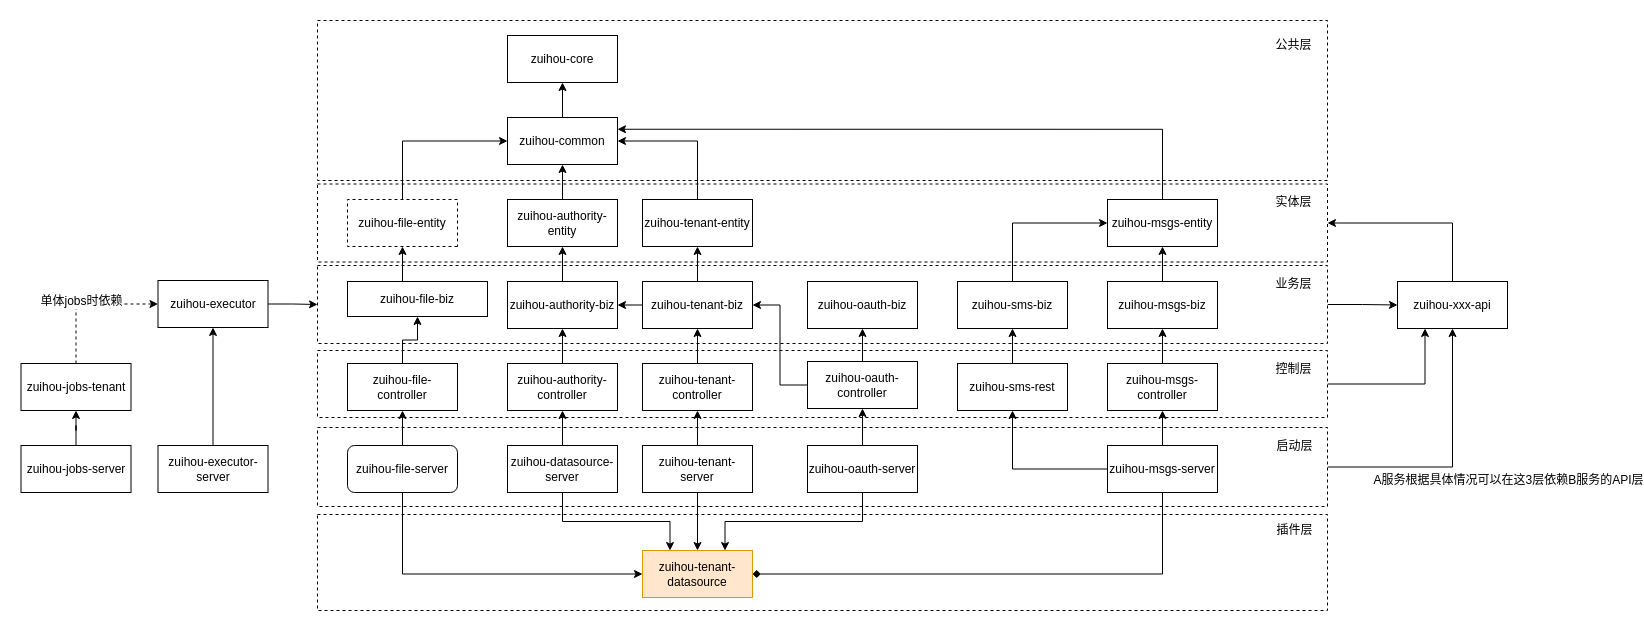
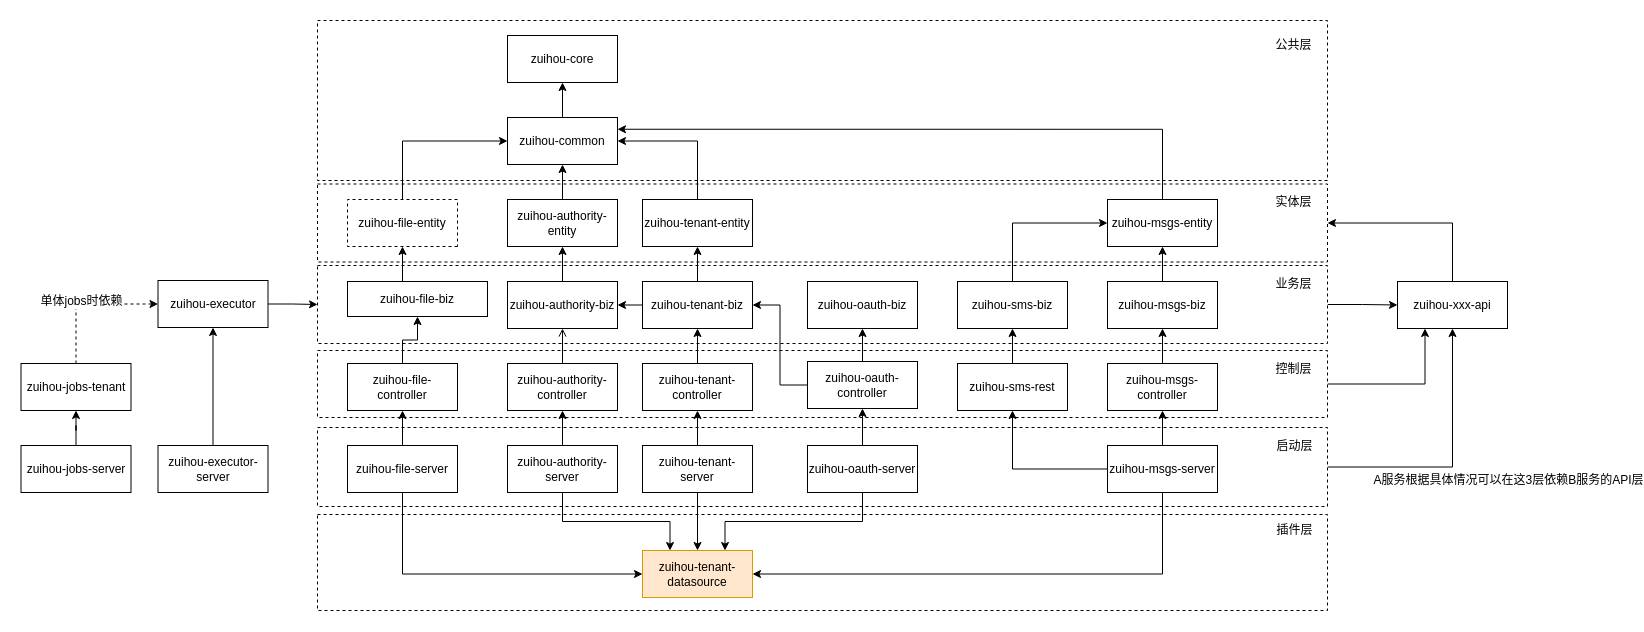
(563, 336) -> (563, 334)
(403, 469) -> (403, 469)
(563, 470) -> (563, 470)
(761, 574) -> (761, 574)
